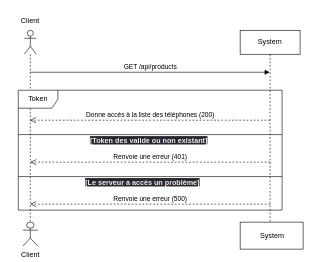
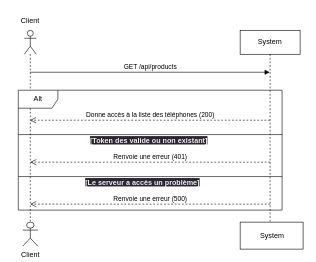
(38, 99) -> (38, 99)
